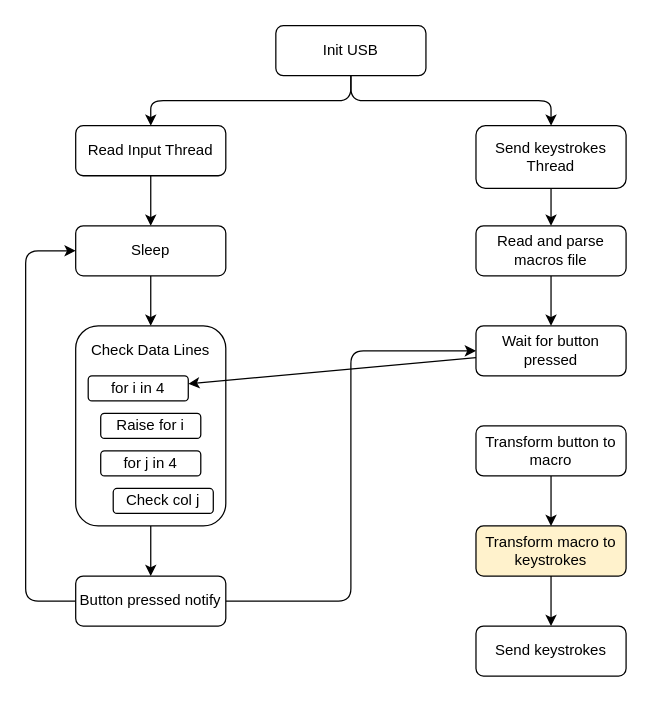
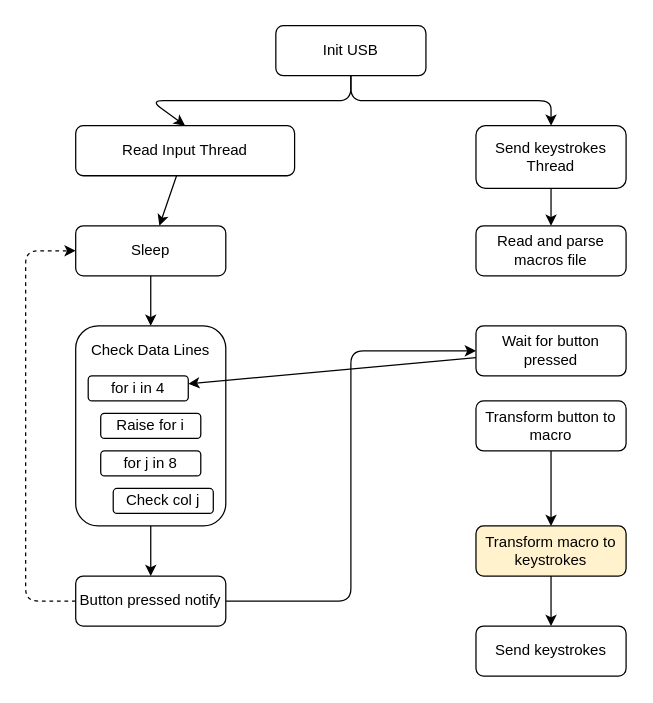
(151, 151) -> (185, 151)
(551, 297) -> none
(26, 430) -> (26, 430)
(551, 451) -> (551, 426)
(151, 463) -> (151, 463)
